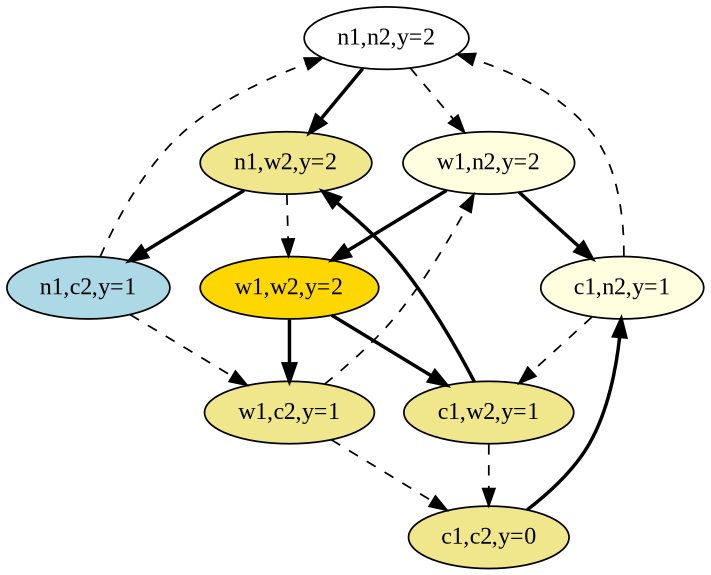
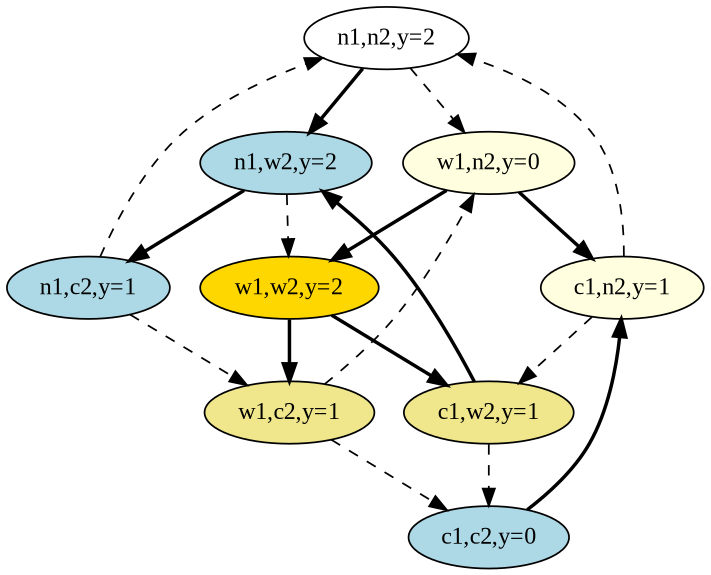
(286, 163) -> (286, 163)
(489, 163) -> (489, 163)
(489, 537) -> (489, 537)
